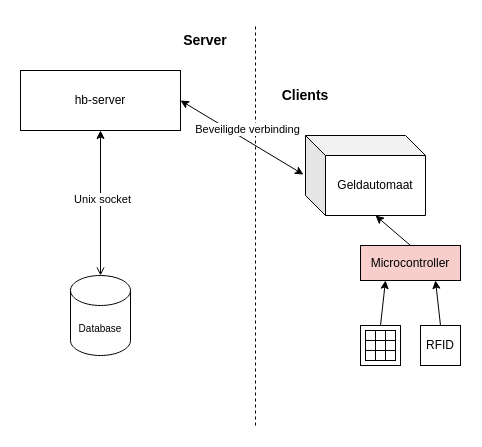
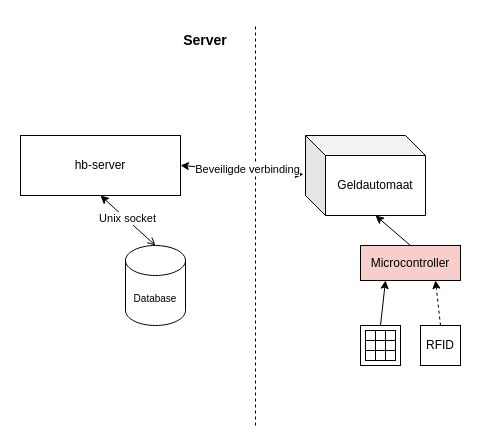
(306, 96) -> none
(101, 101) -> (101, 166)
(438, 306) -> (438, 306)
(101, 316) -> (156, 286)
